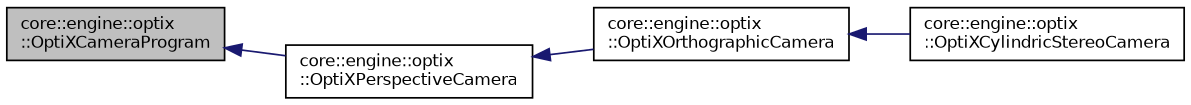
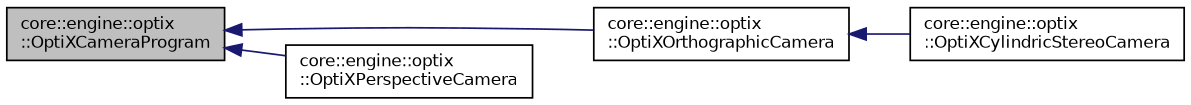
(572, 52) -> (418, 28)
